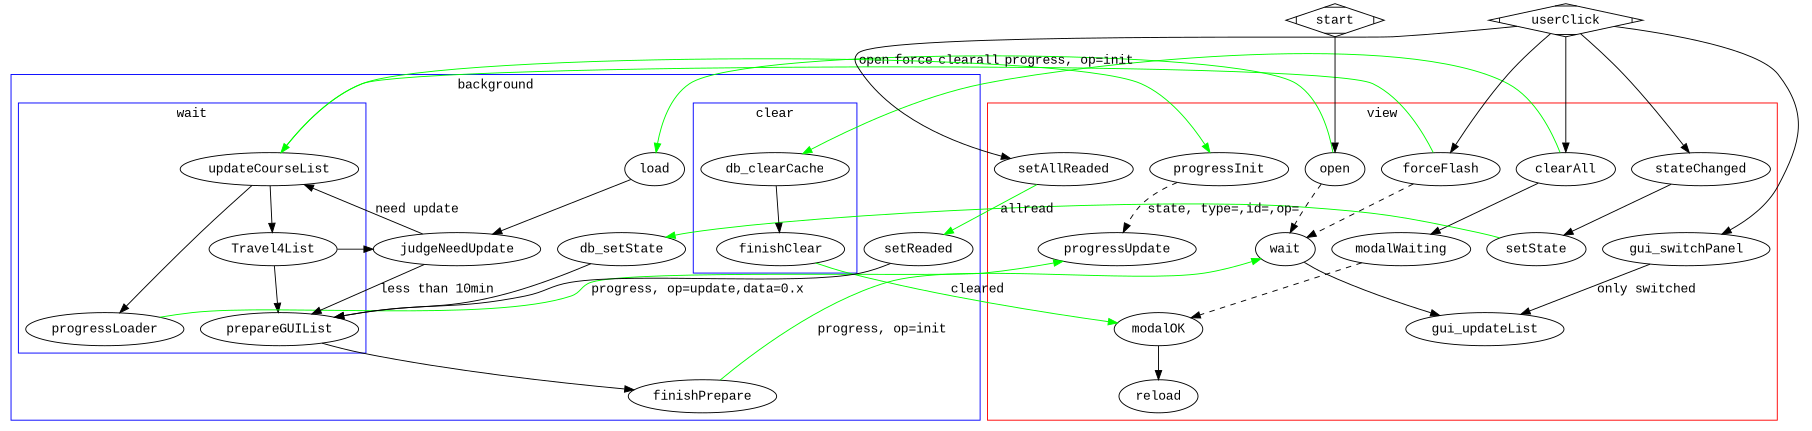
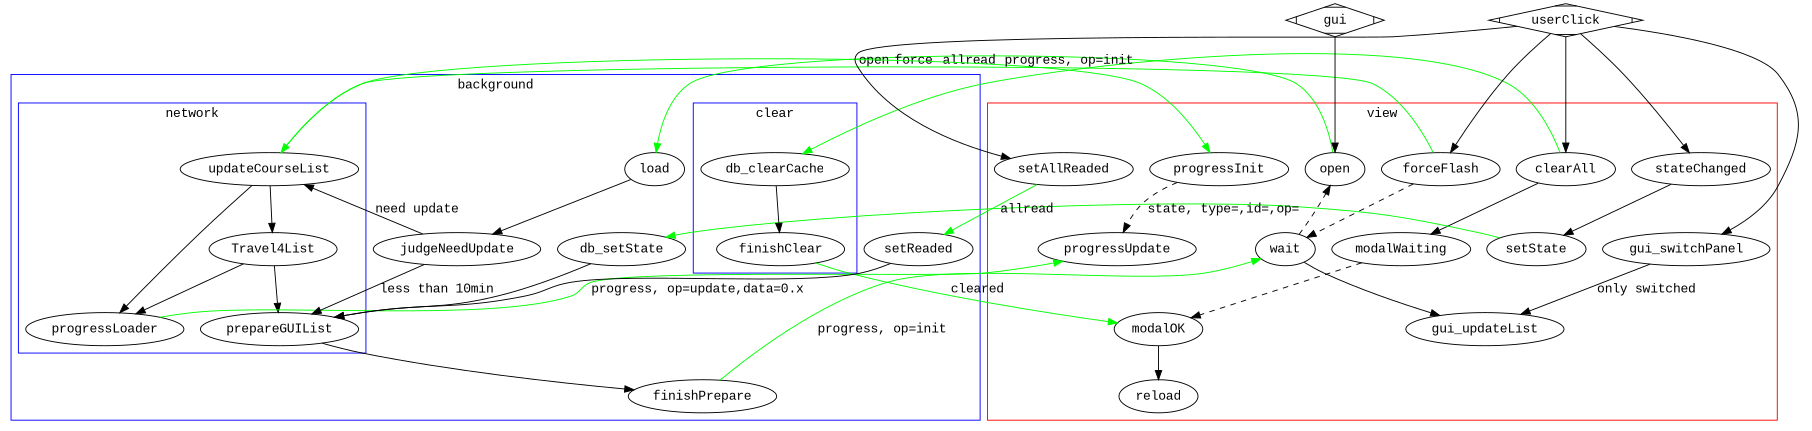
(1335, 20) -> (1335, 20)
(969, 60) -> (969, 60)
(192, 114) -> (192, 114)
(1309, 202) -> (1313, 214)
(351, 249) -> (194, 287)
